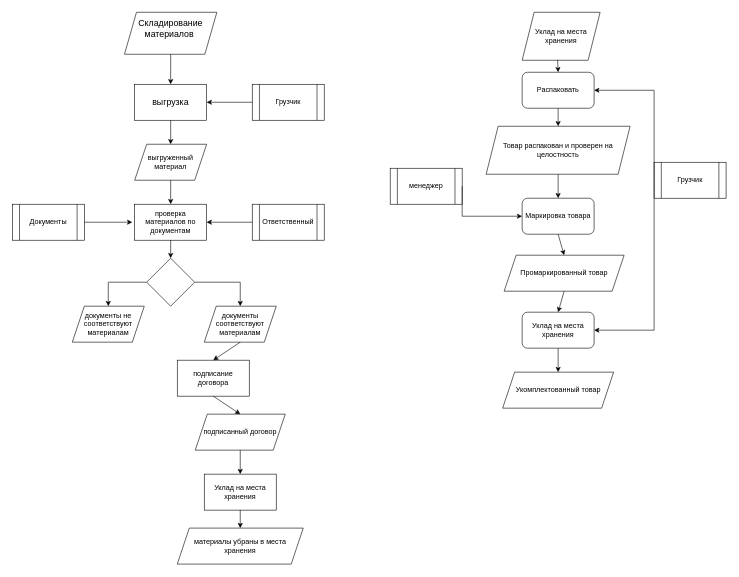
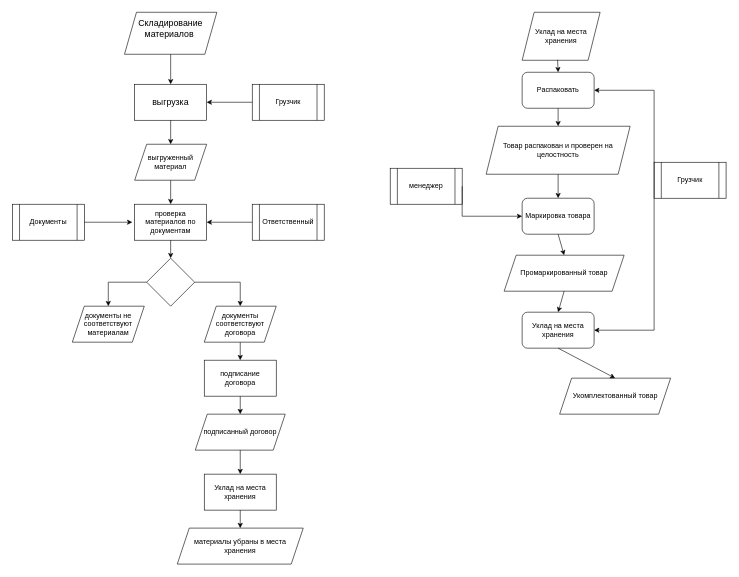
(240, 324) -> (240, 324)
(213, 378) -> (240, 378)
(558, 390) -> (615, 396)
